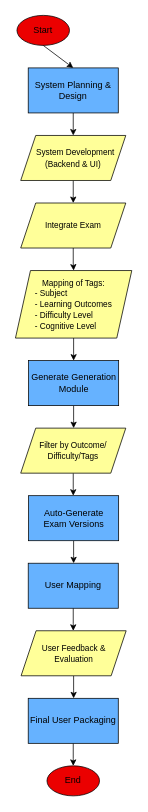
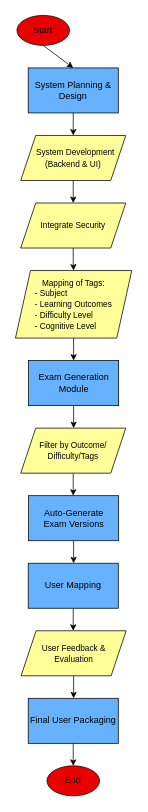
(73, 225) -> (73, 225)
(74, 383) -> (74, 383)
